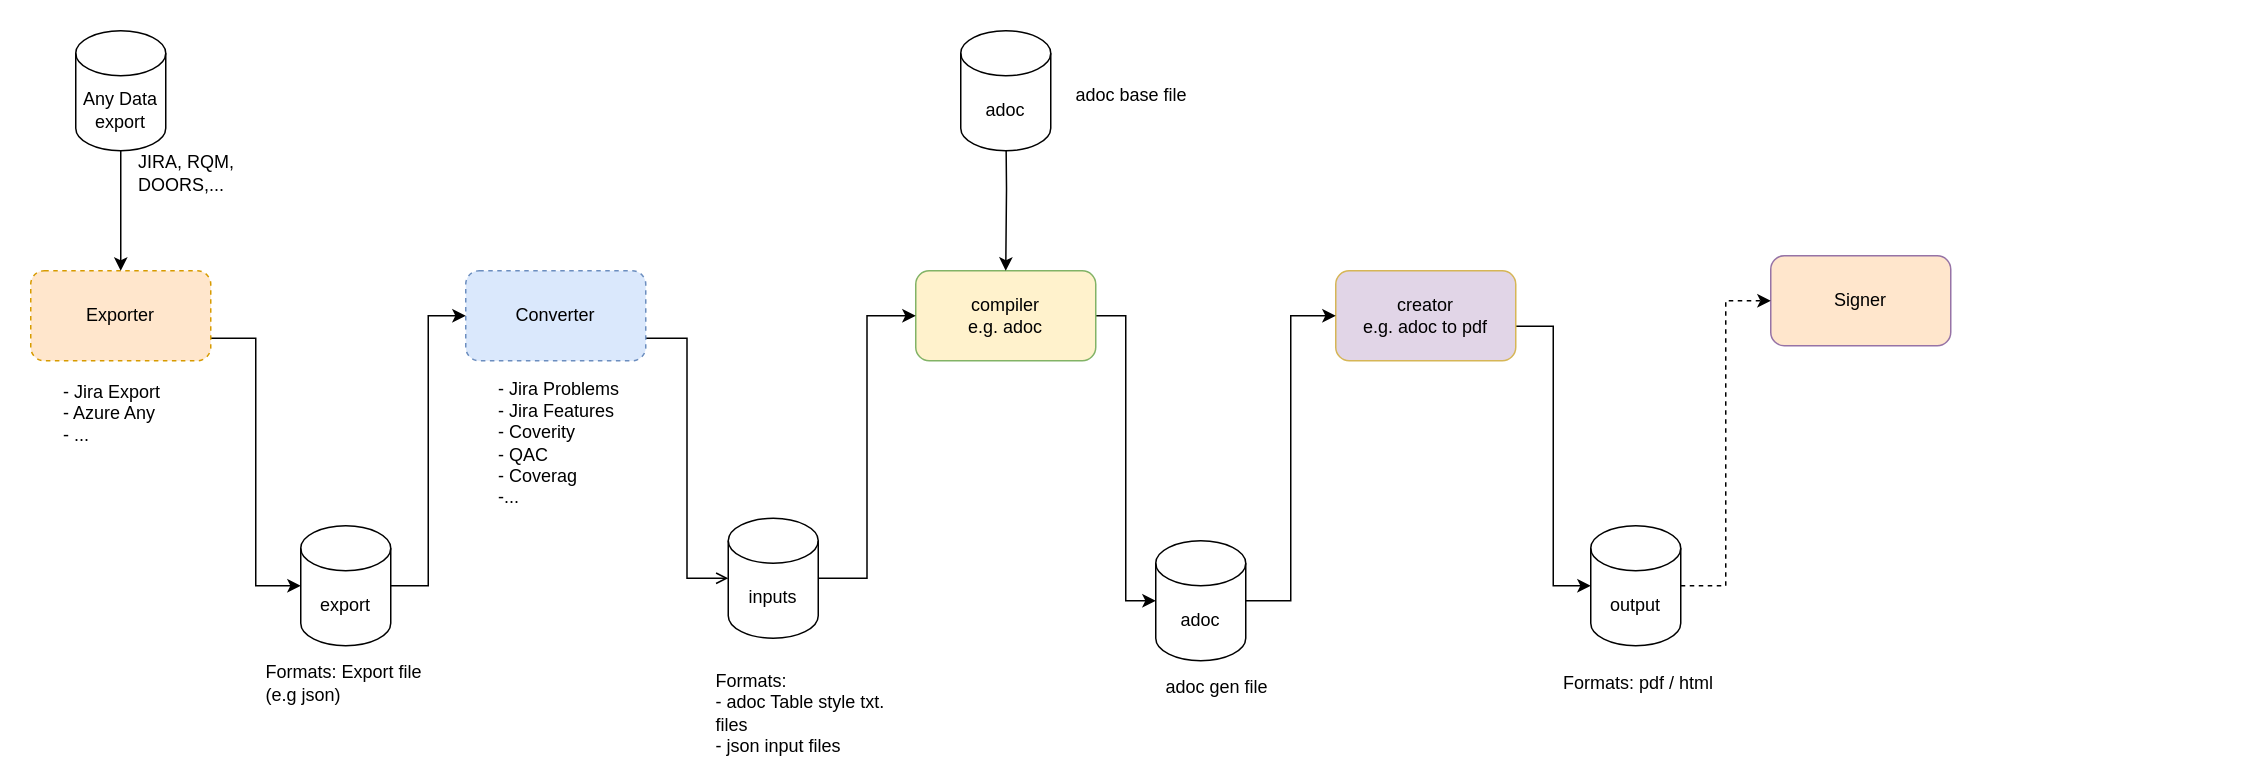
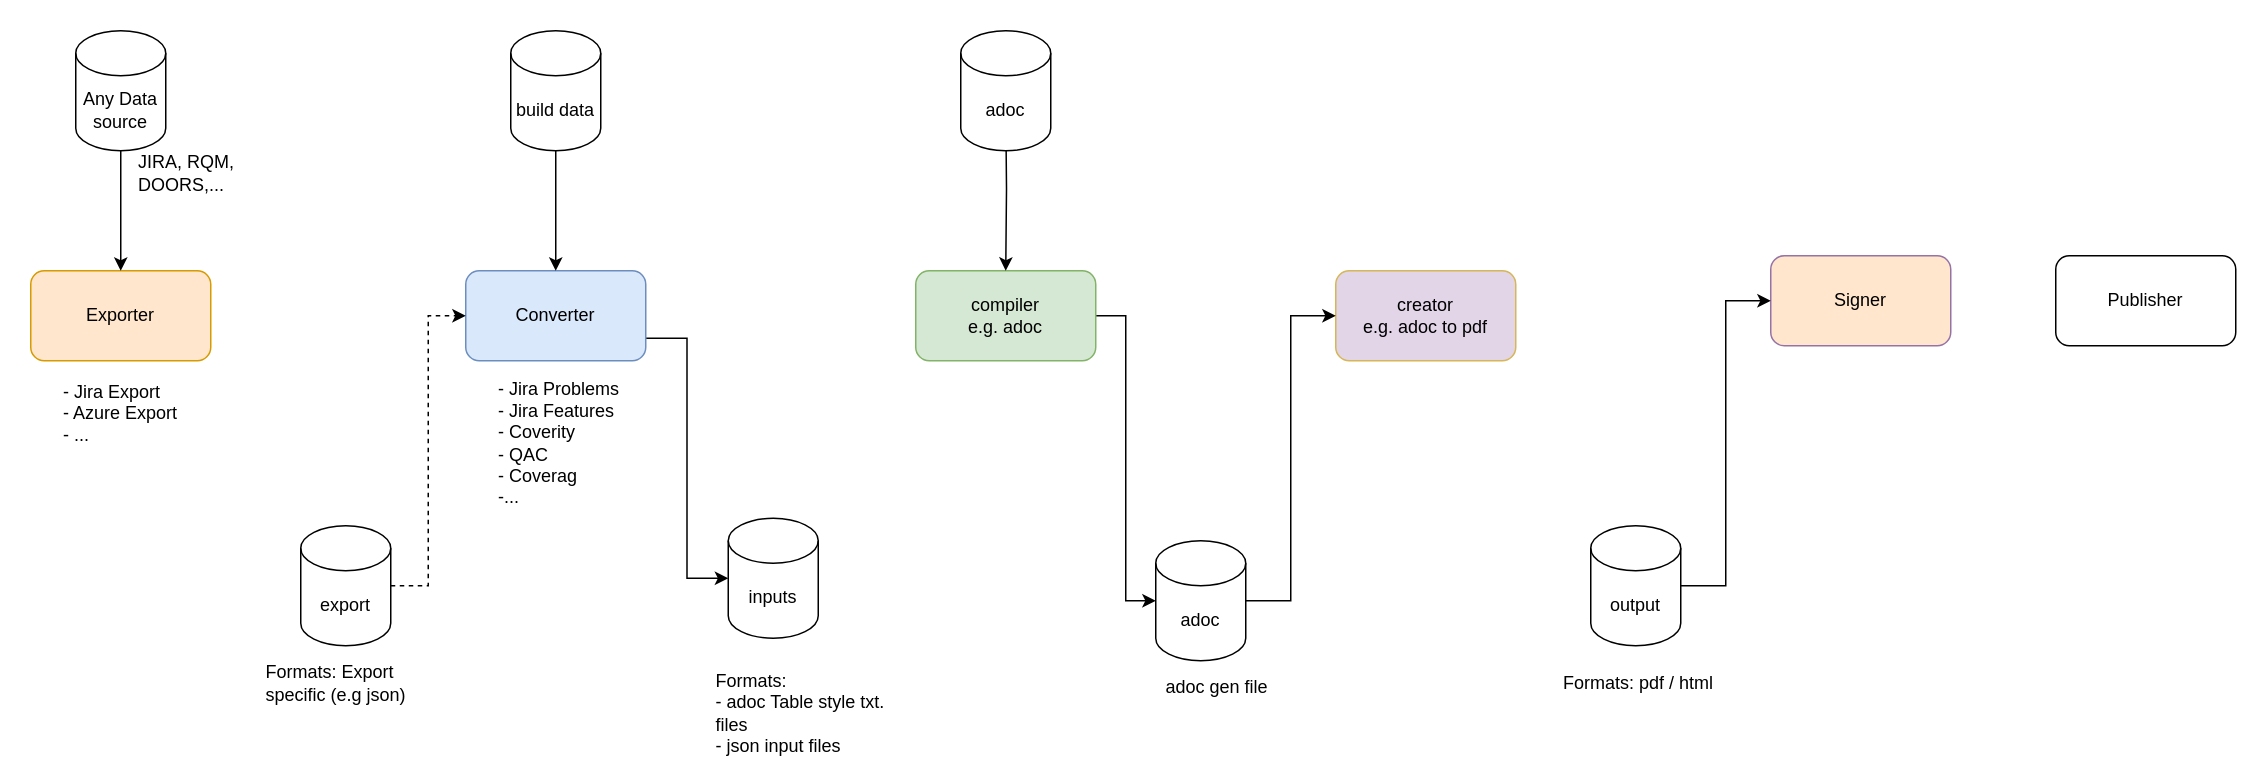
none -> (556, 91)
(1160, 95) -> none
(121, 110) -> (121, 110)
none -> (556, 206)
none -> (2146, 301)
(121, 316) -> (121, 316)
(556, 316) -> (556, 316)
(1006, 316) -> (1006, 316)
(122, 413) -> (130, 413)
(1553, 450) -> none
(1726, 450) -> (1726, 450)
(867, 452) -> none
(256, 456) -> none
(428, 456) -> (428, 456)
(719, 578) -> (717, 578)
(347, 683) -> (347, 683)
